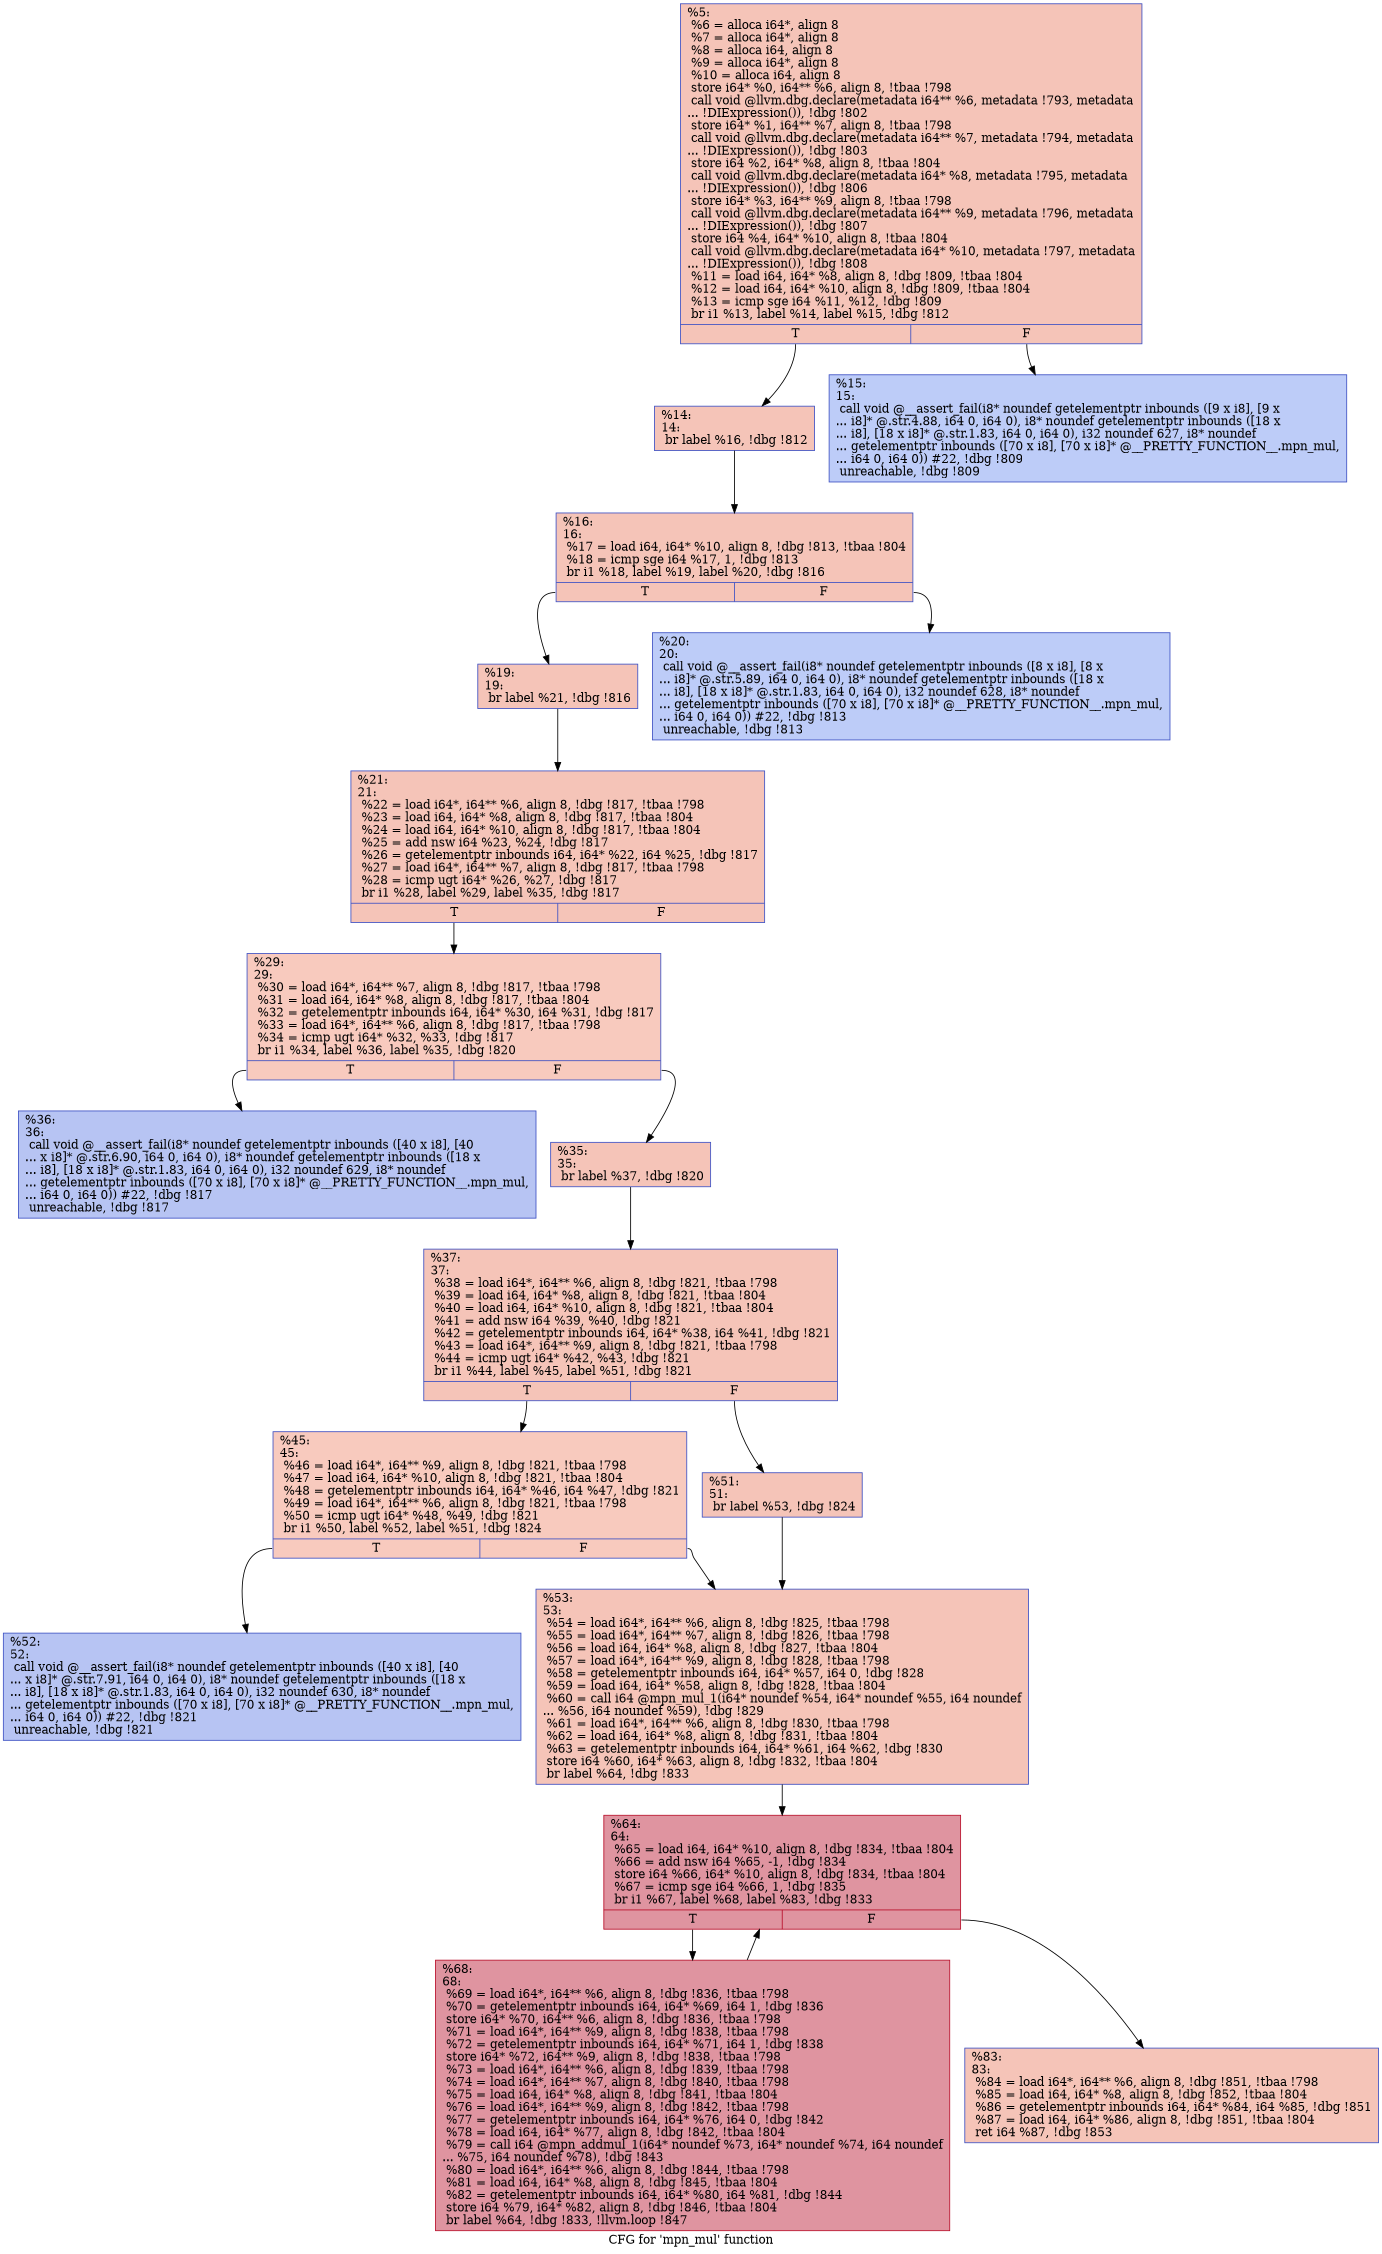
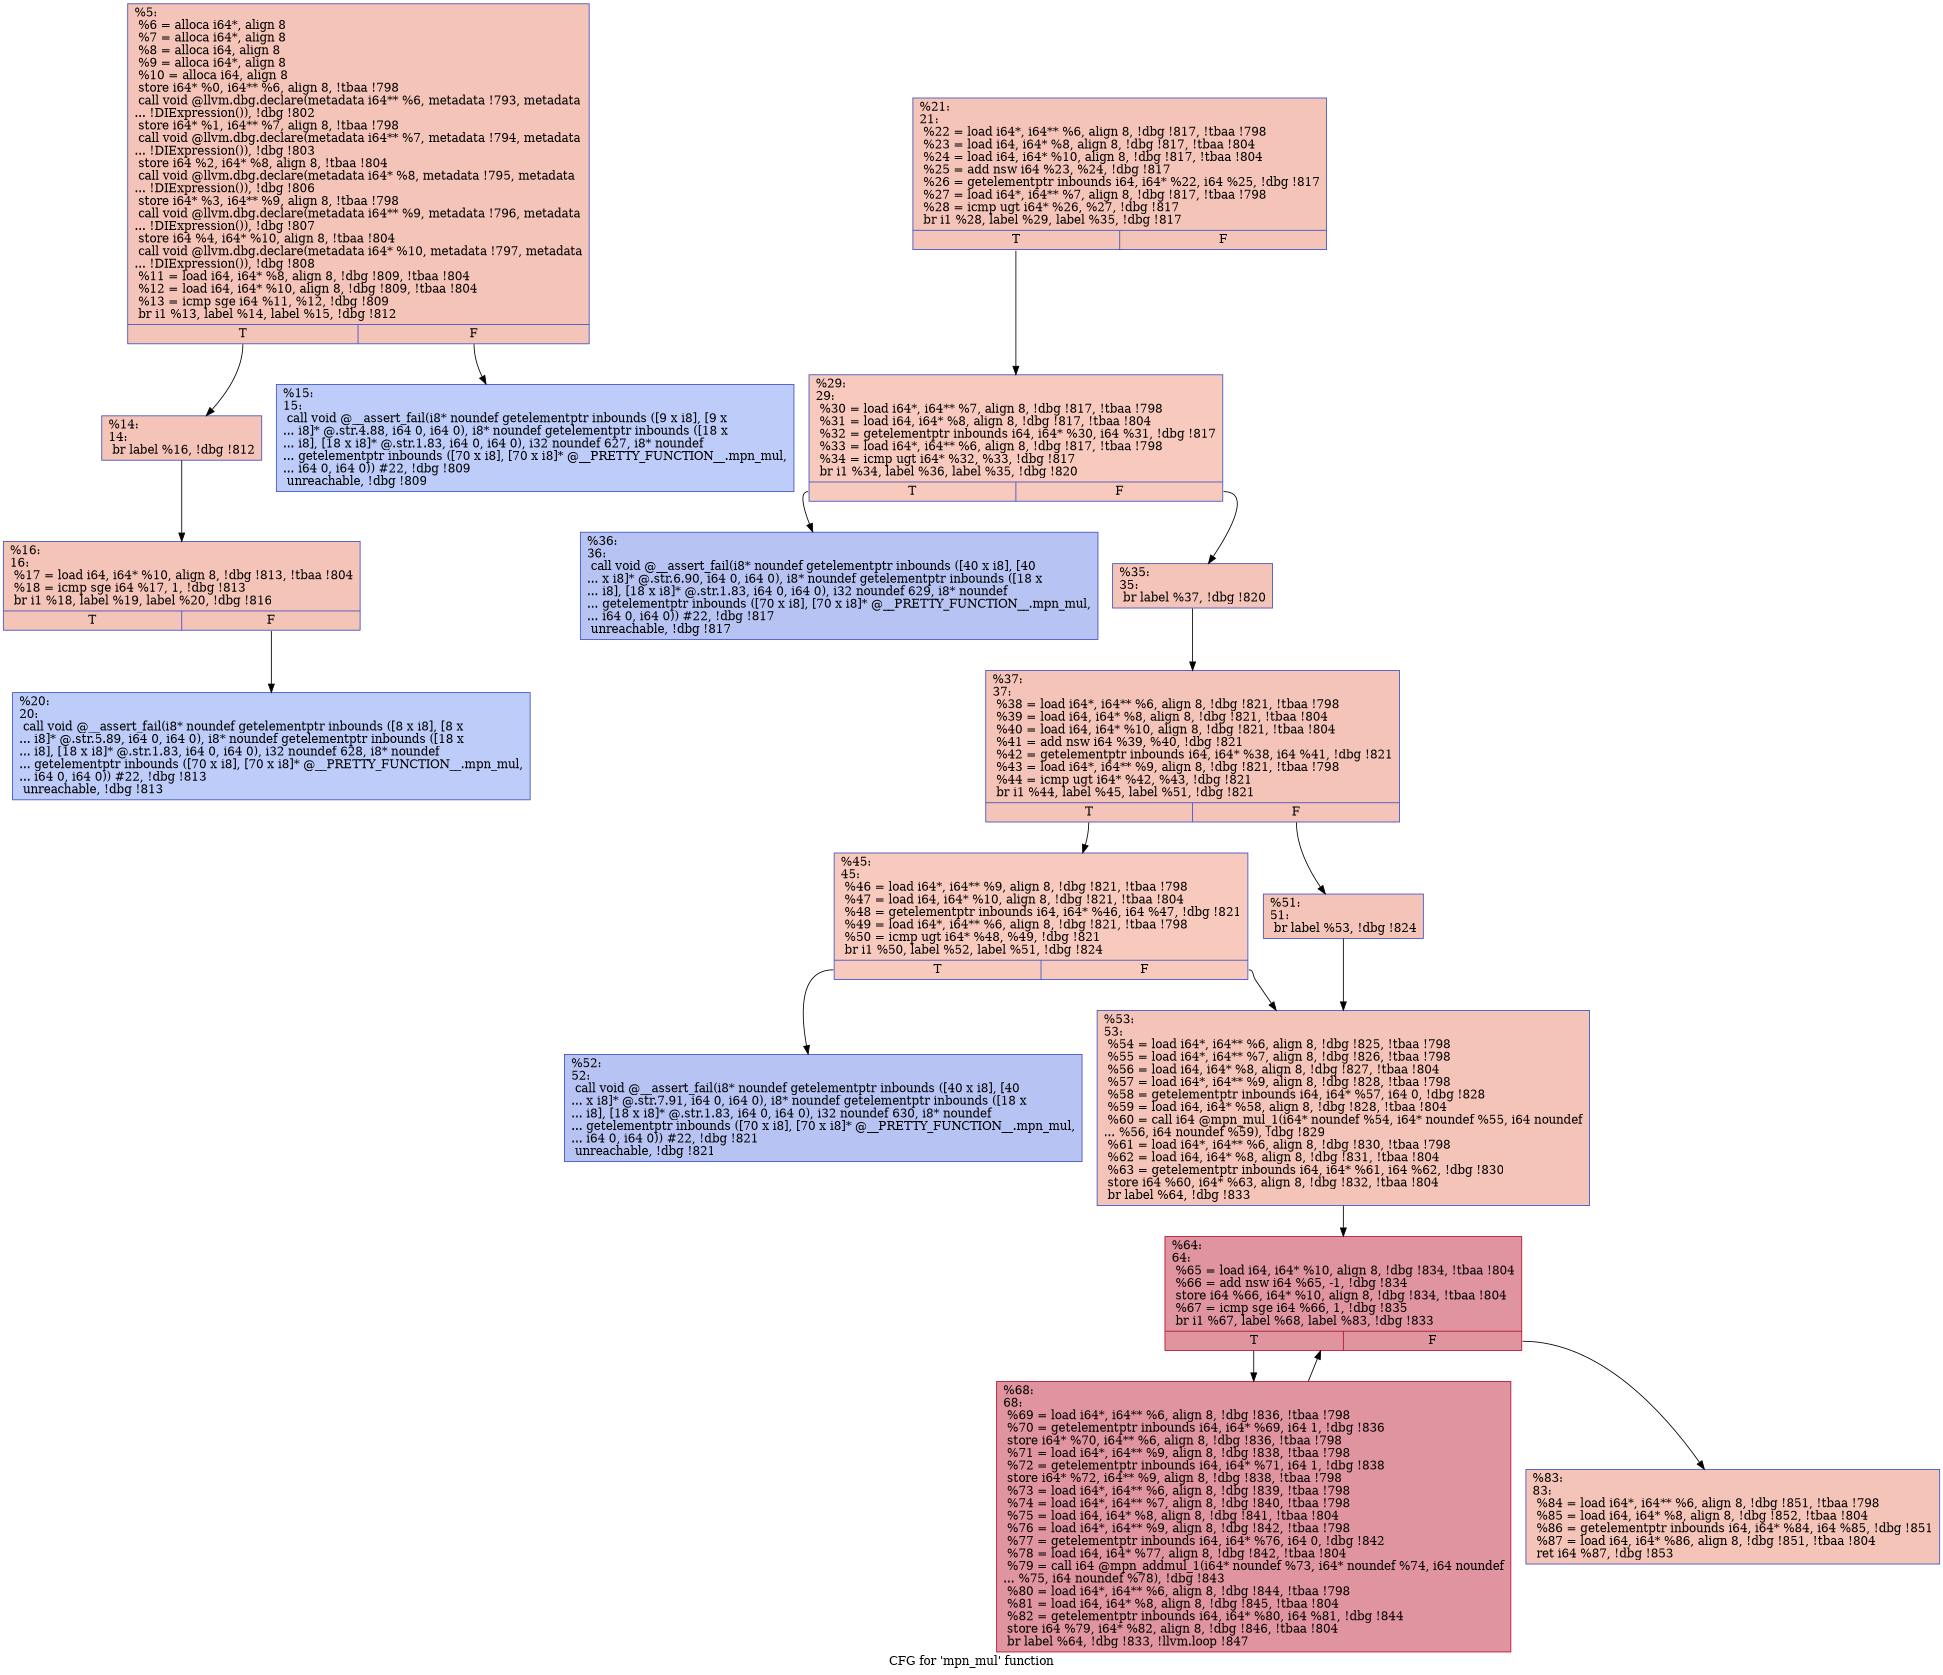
(558, 686) -> none
